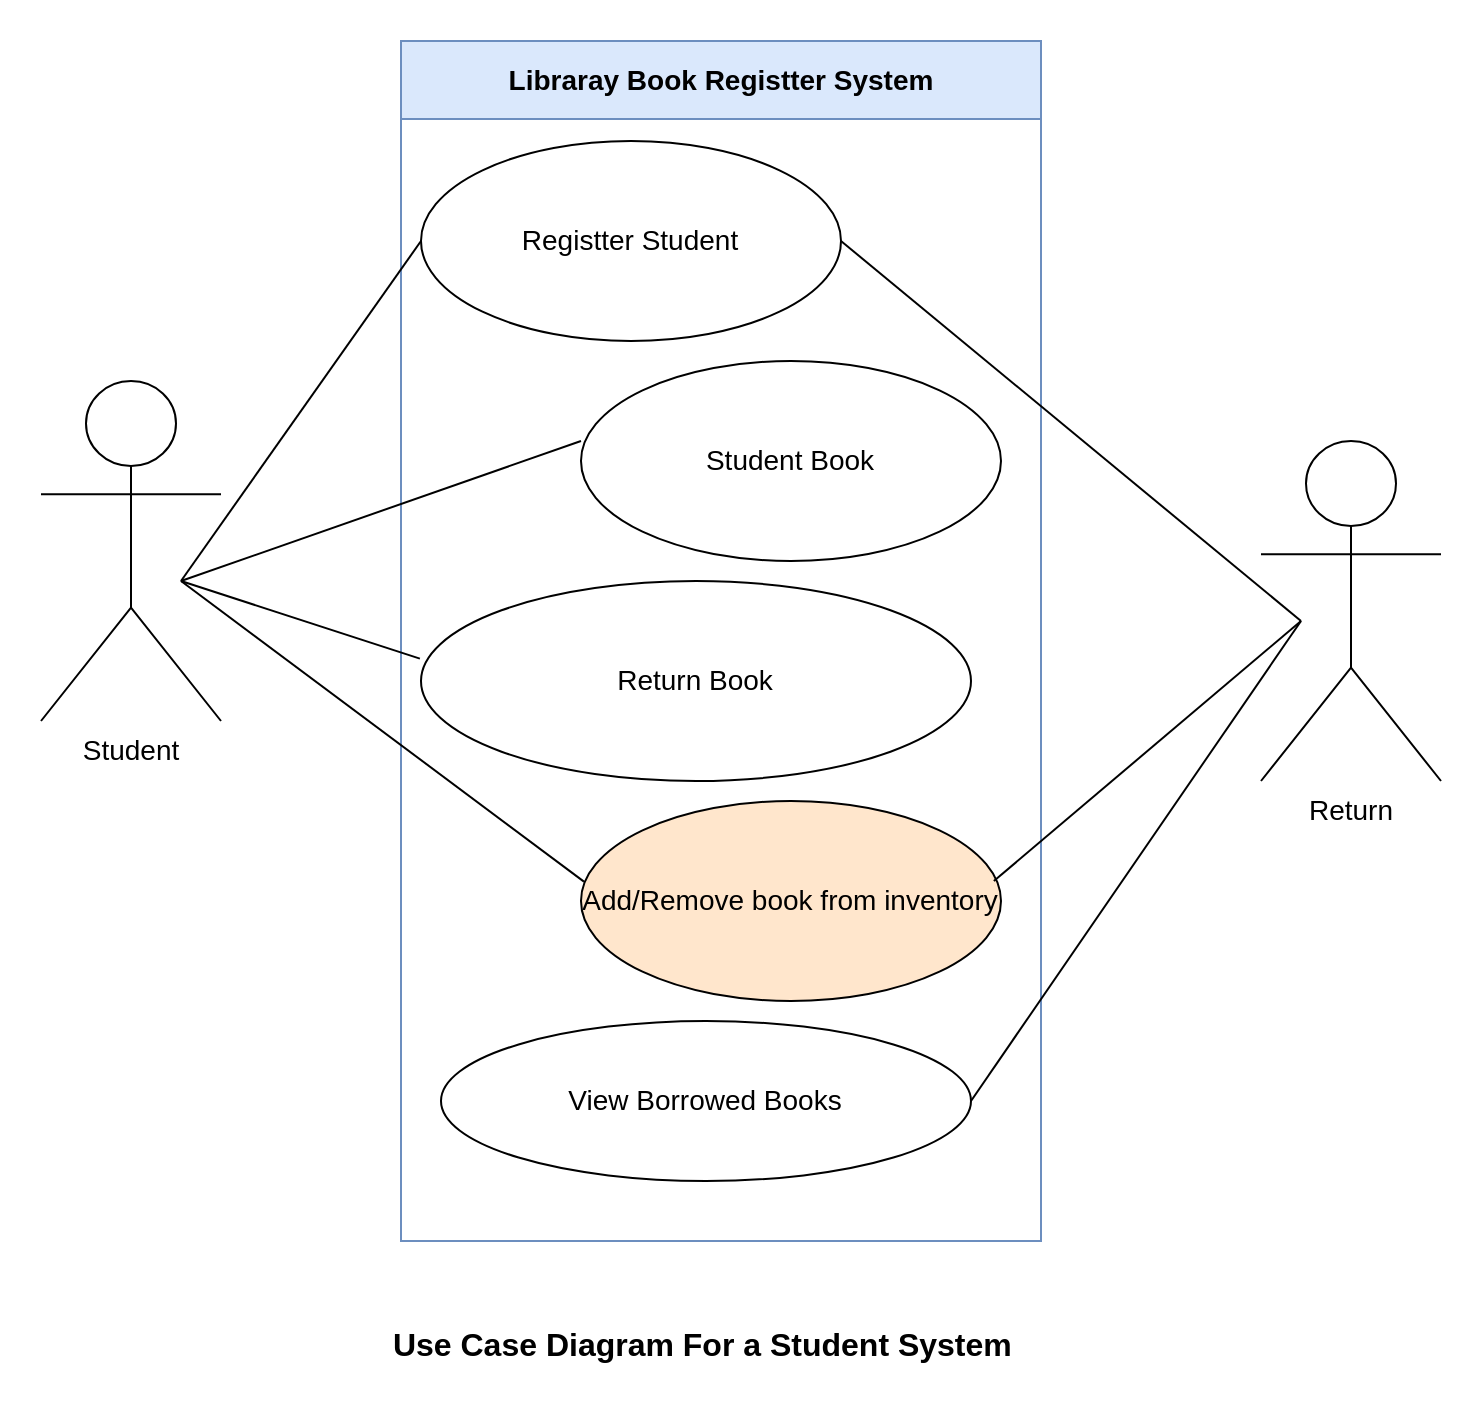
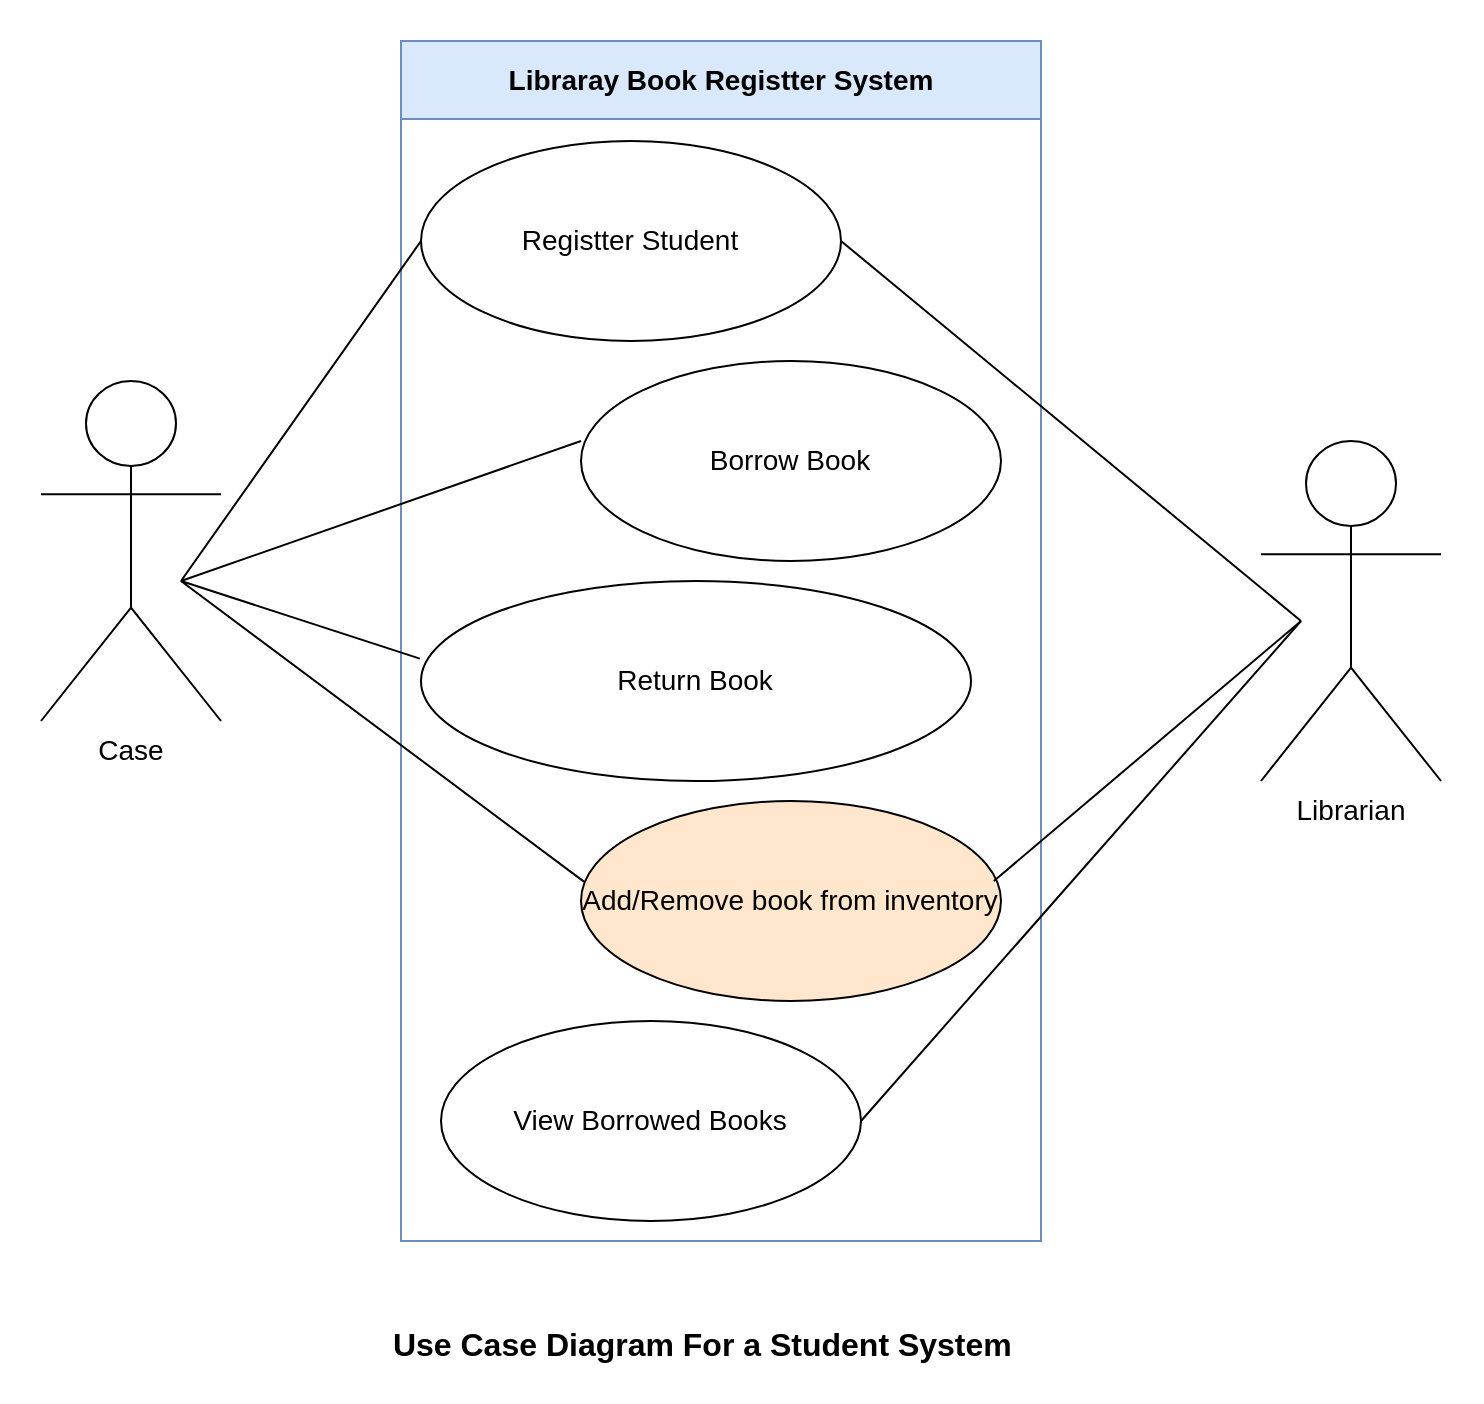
(791, 461) -> (791, 461)
(132, 752) -> (132, 752)
(1352, 812) -> (1352, 812)
(706, 1101) -> (651, 1121)
